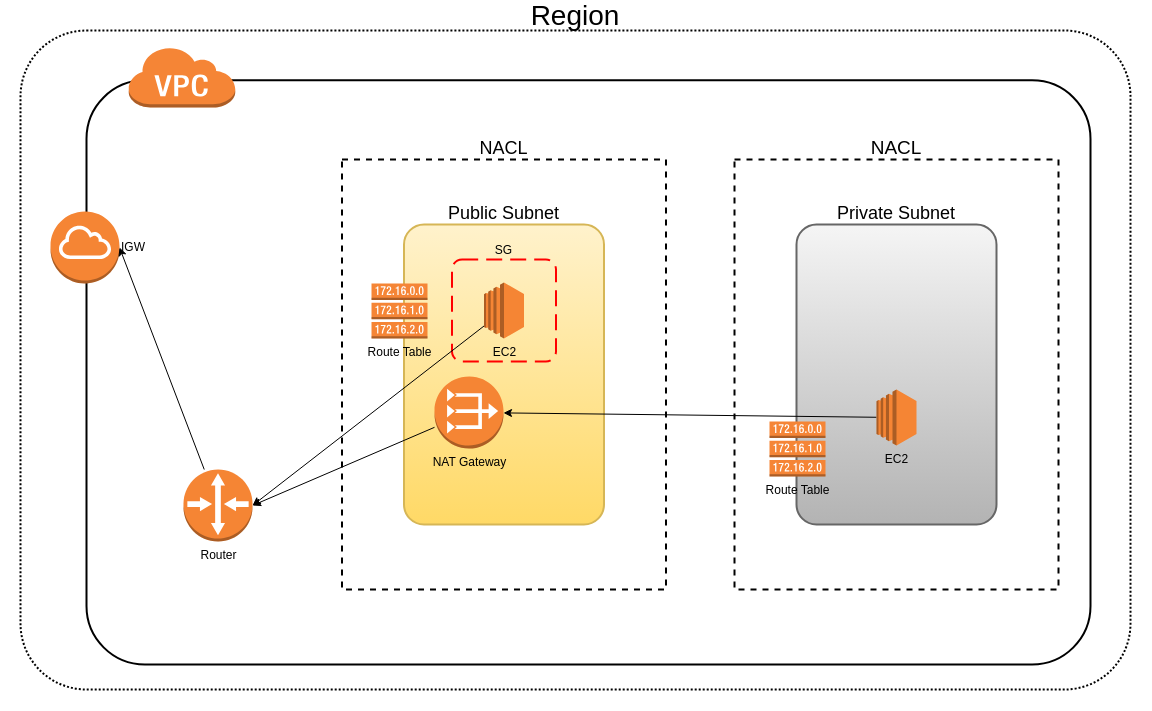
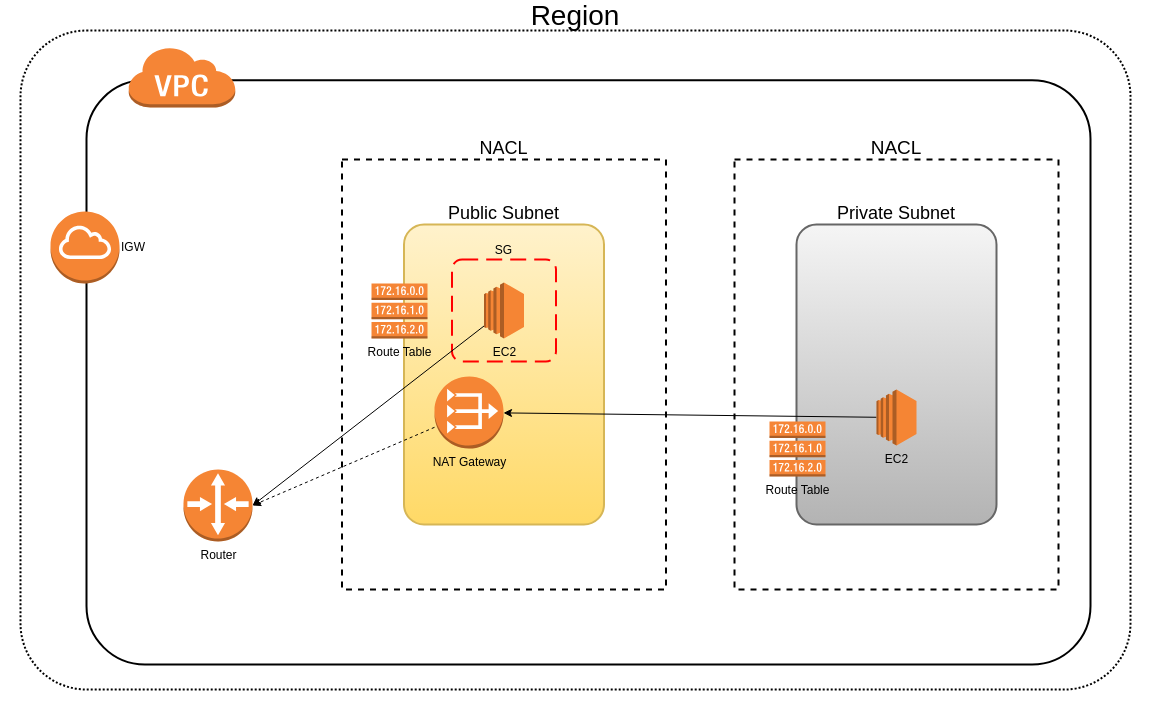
(163, 362) -> none
(348, 465) -> (348, 465)
